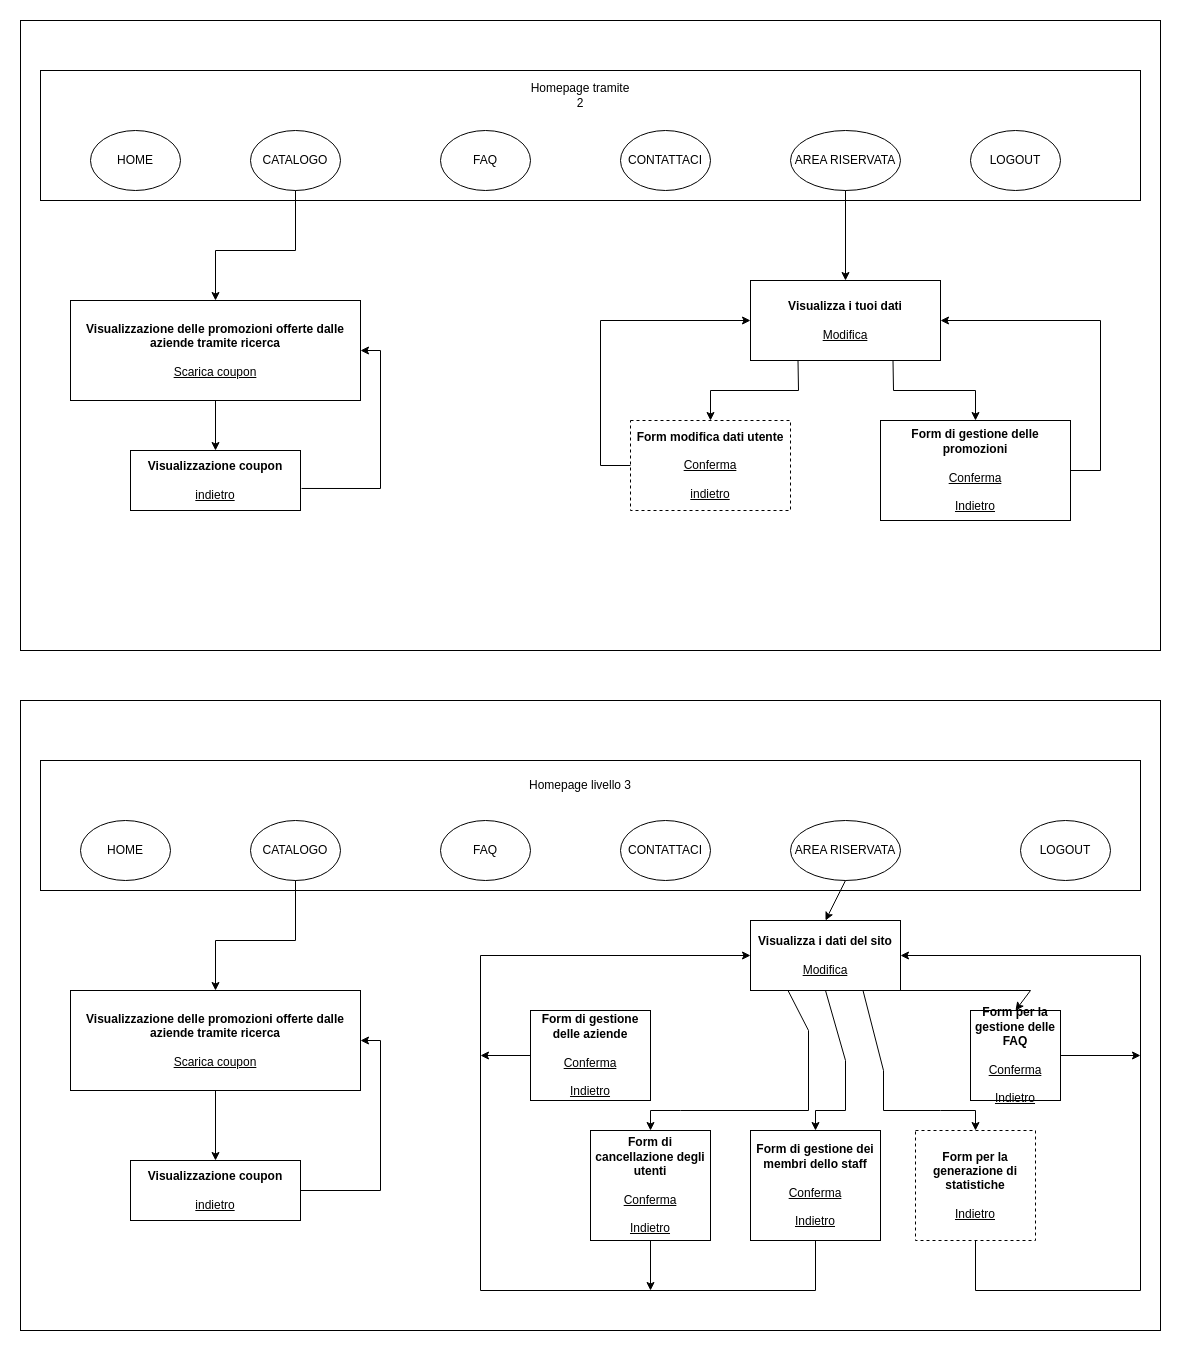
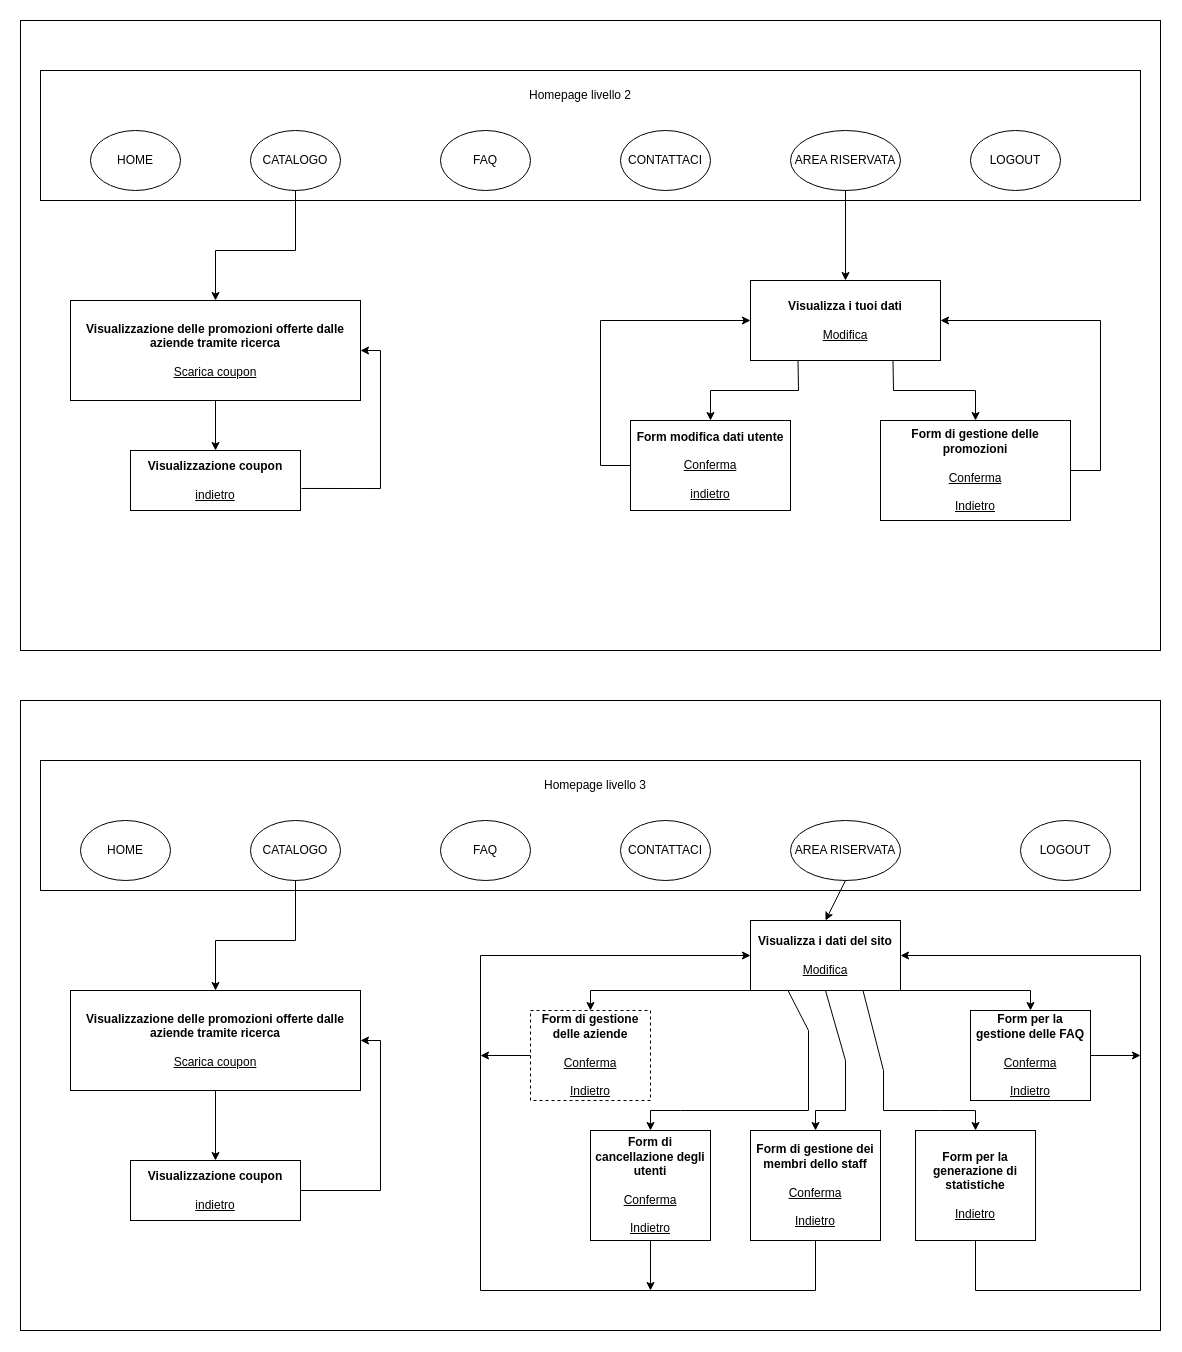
(581, 96) -> (581, 96)
(711, 466) -> (711, 466)
(581, 786) -> (596, 786)
none -> (665, 991)
(591, 1056) -> (591, 1056)
(1016, 1056) -> (1031, 1056)
(976, 1186) -> (976, 1186)
